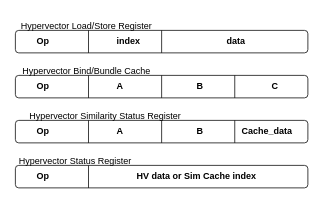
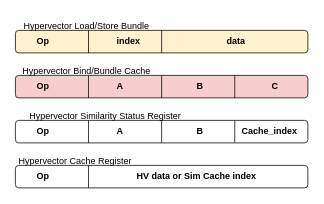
(87, 27) -> (87, 27)
(162, 42) -> (162, 42)
(162, 87) -> (162, 87)
(81, 132) -> (83, 132)
(75, 162) -> (75, 162)
